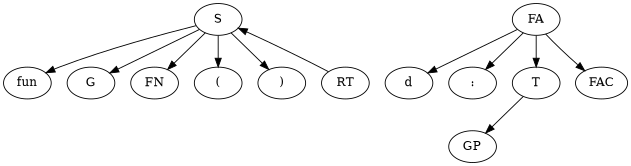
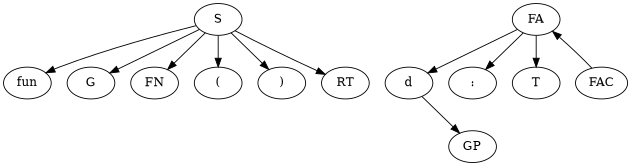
(561, 50) -> (576, 52)
(288, 51) -> (276, 51)
(508, 112) -> (438, 112)
